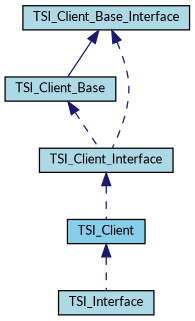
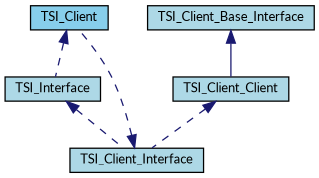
(60, 89) -> (231, 89)
(129, 95) -> (100, 129)
